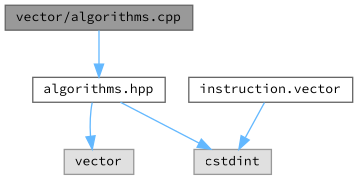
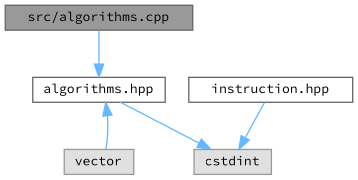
(99, 18) -> (99, 18)
(271, 90) -> (271, 90)
(90, 119) -> (108, 133)
